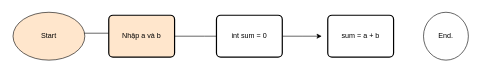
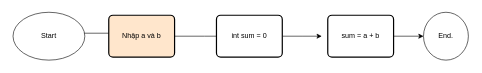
(48, 36) -> (48, 36)
none -> (418, 36)
